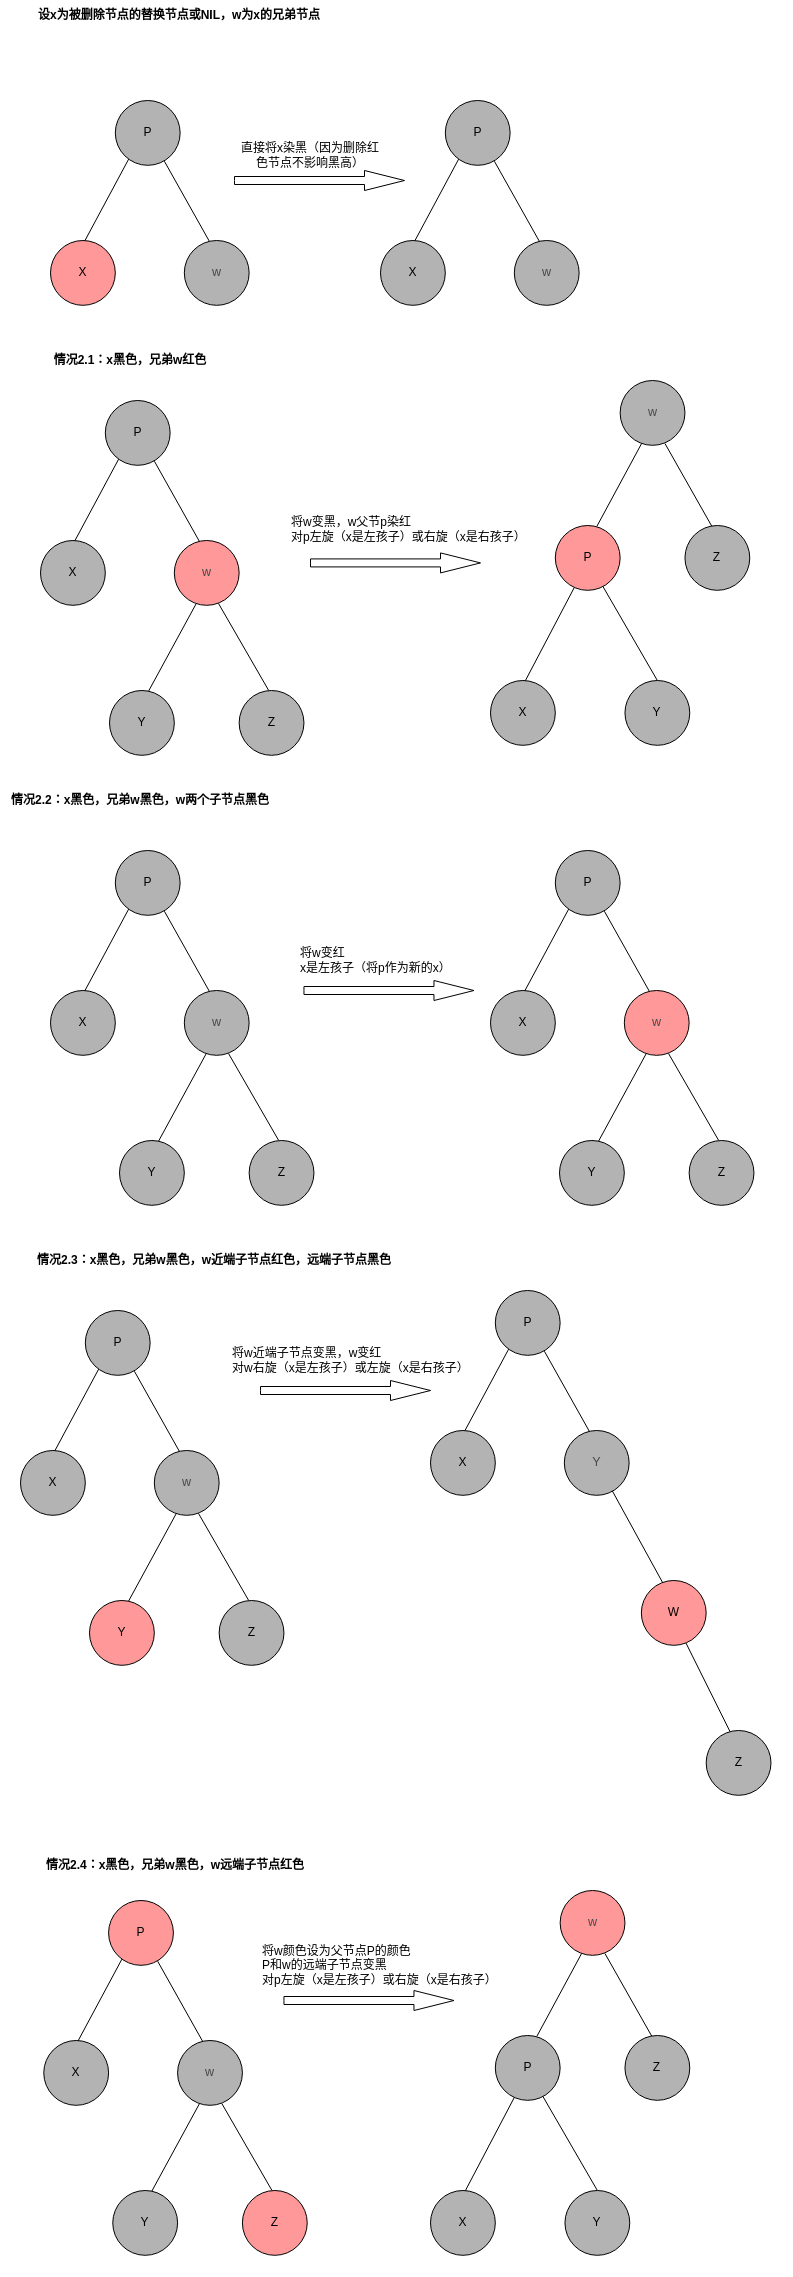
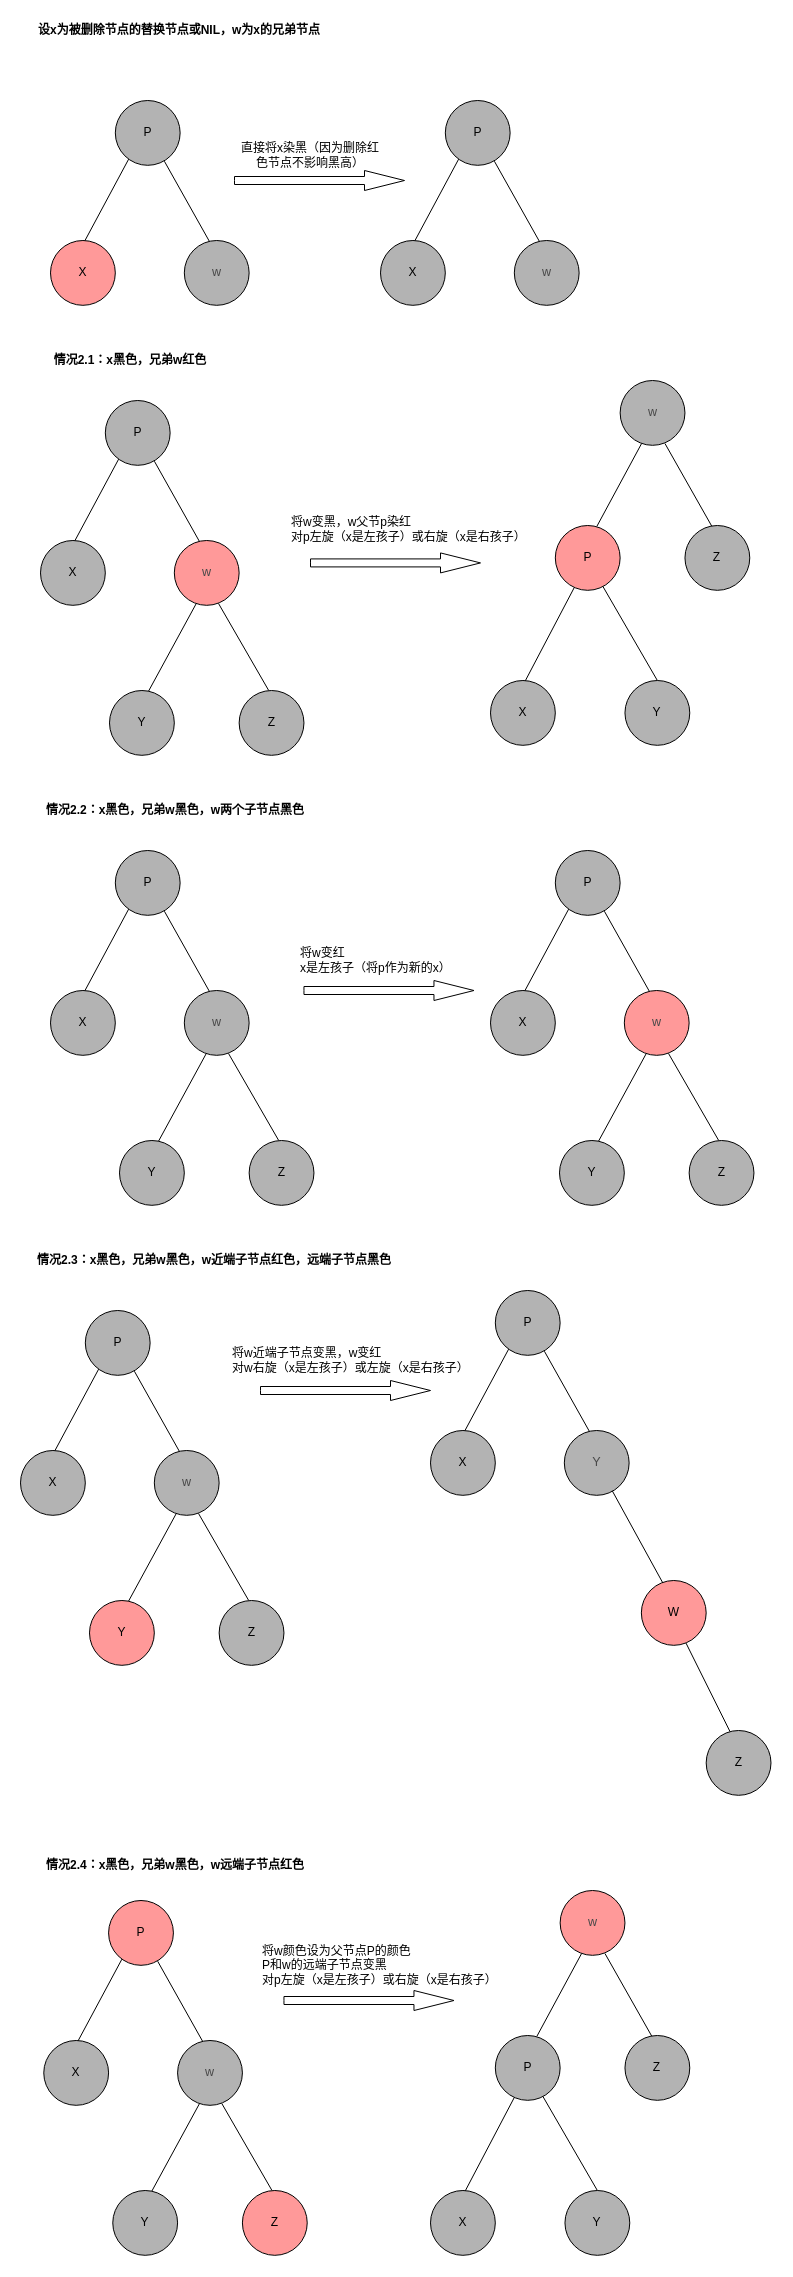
(180, 16) -> (180, 31)
(141, 801) -> (176, 811)
